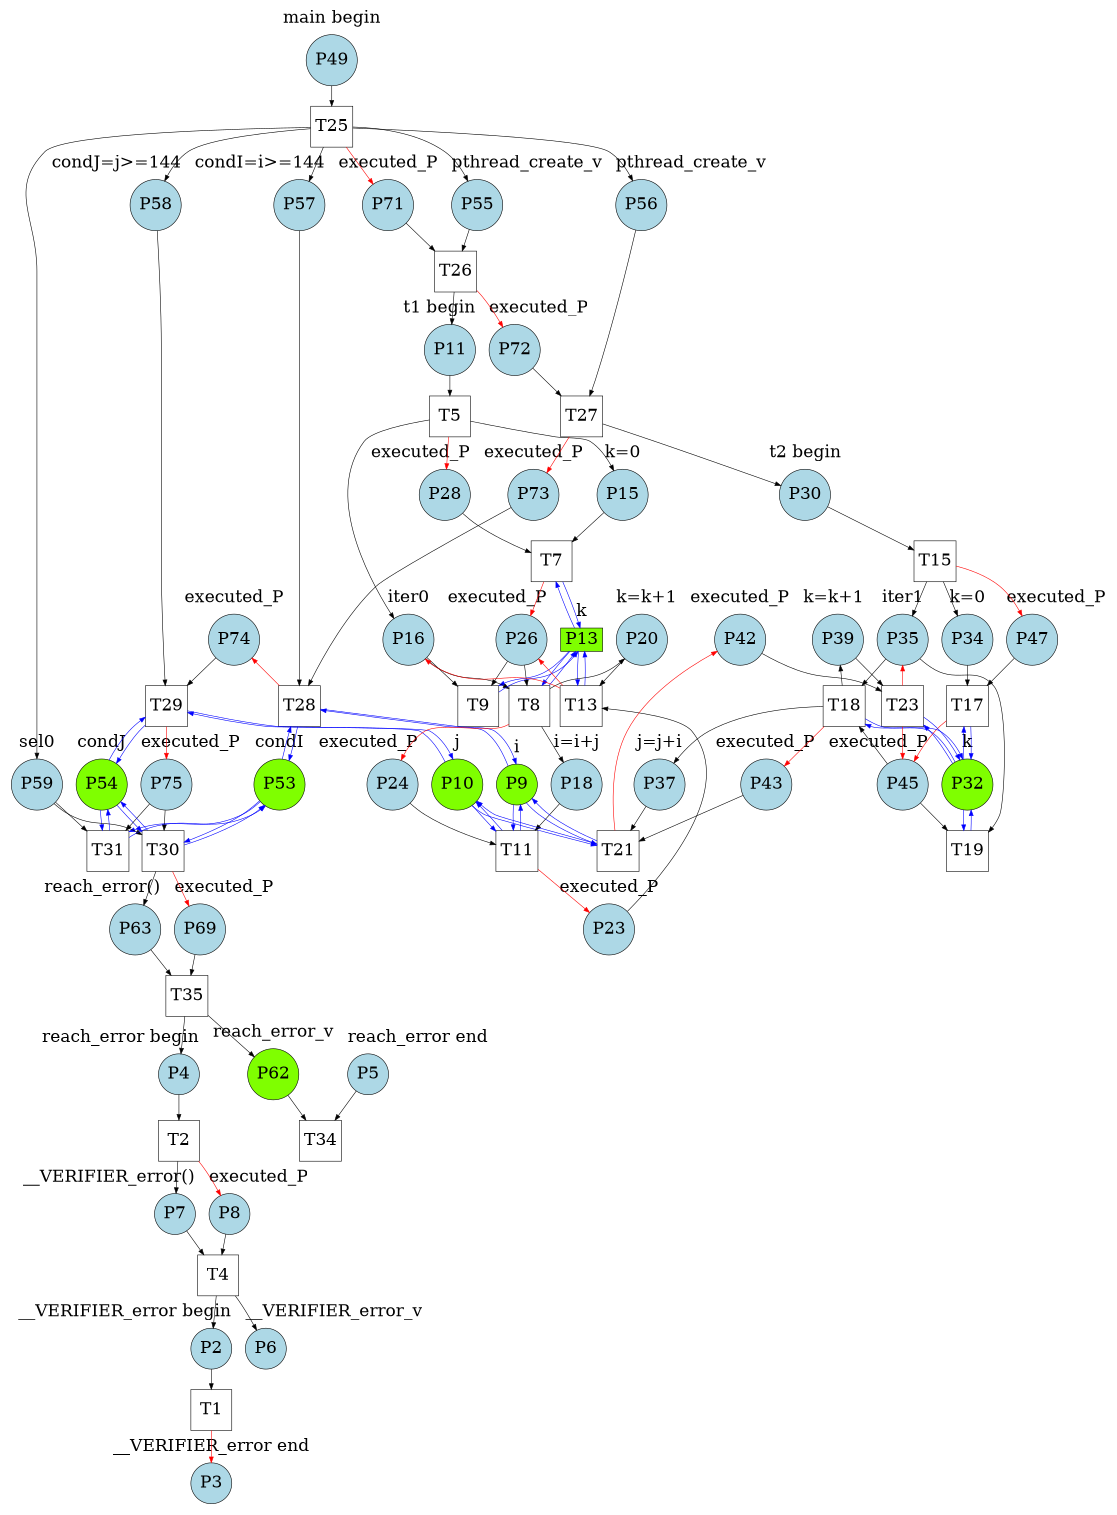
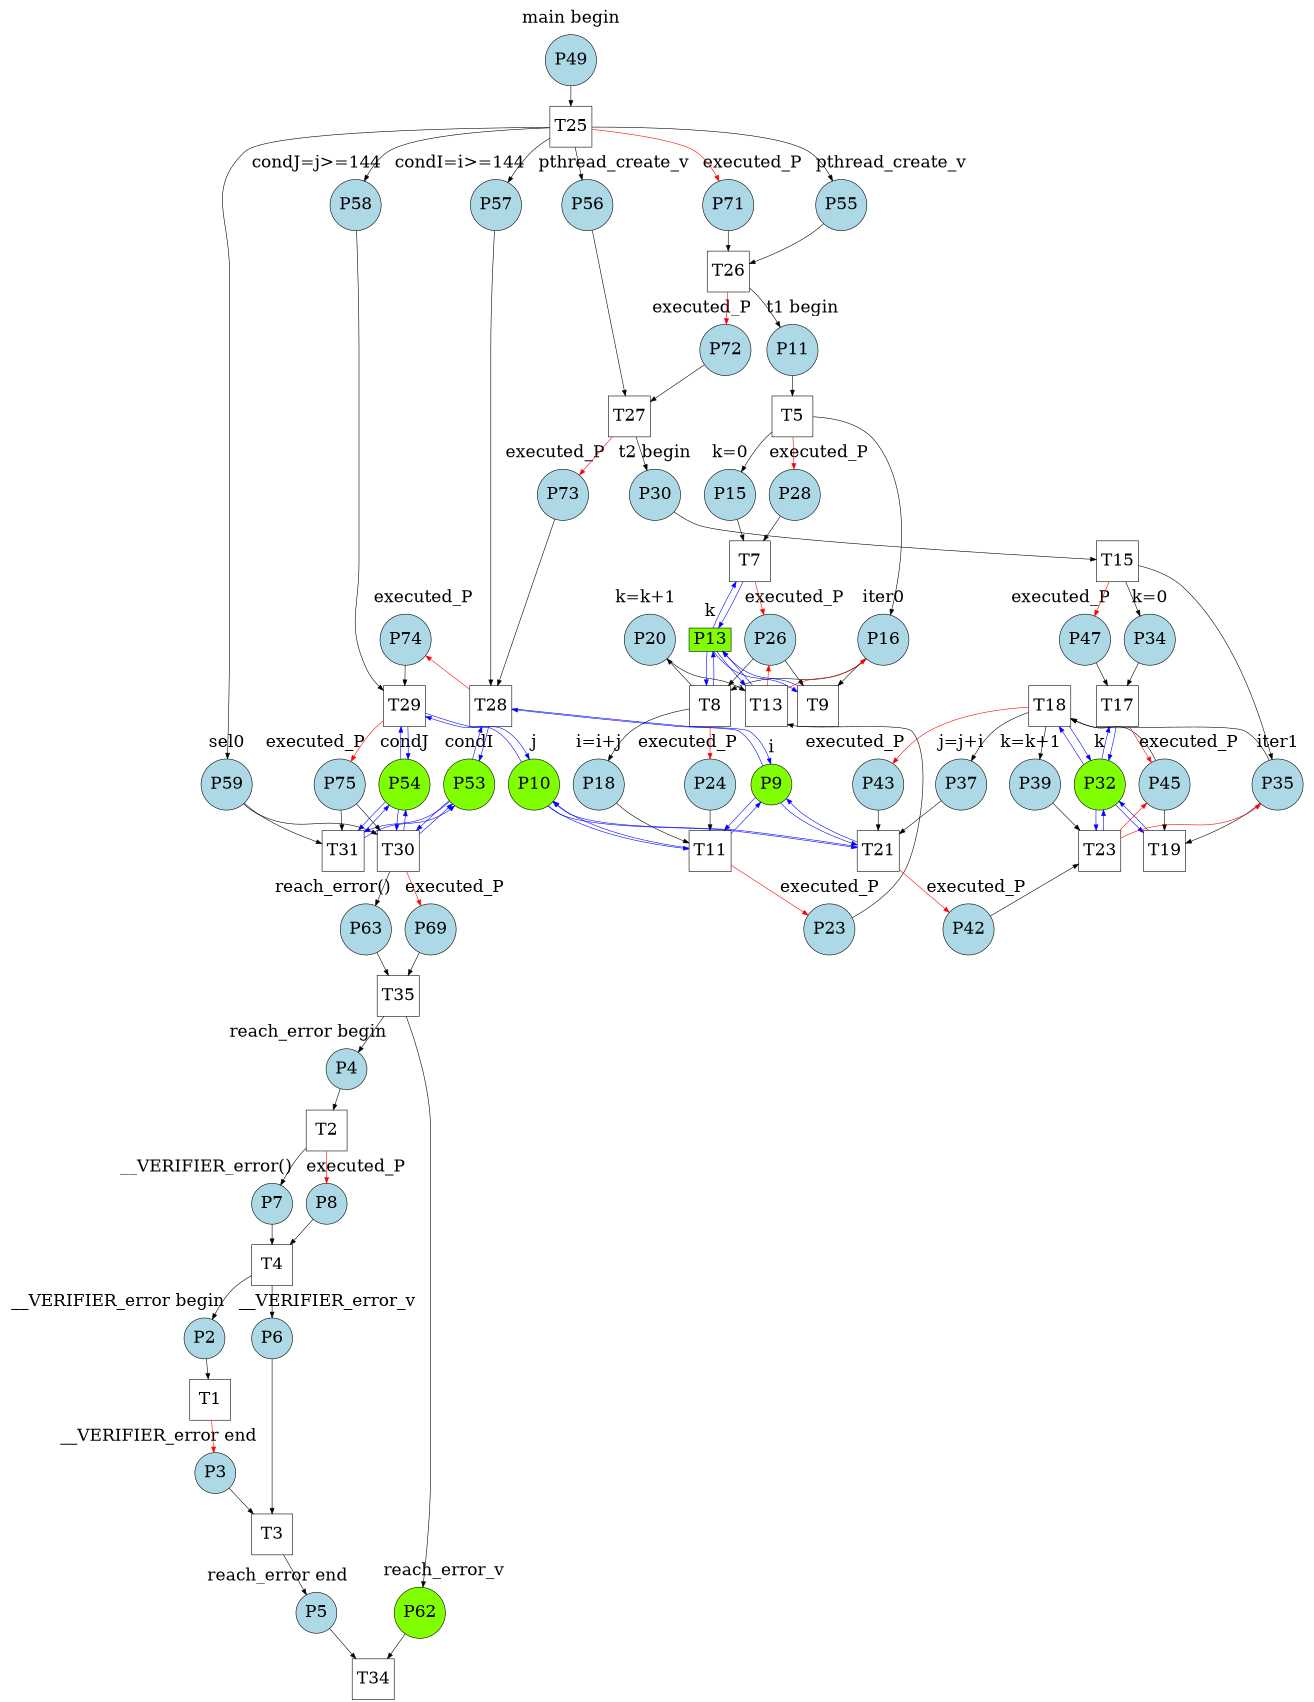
none -> (272, 1534)
